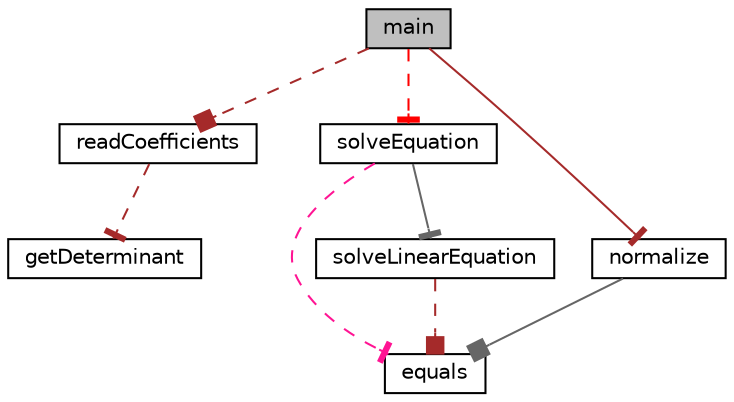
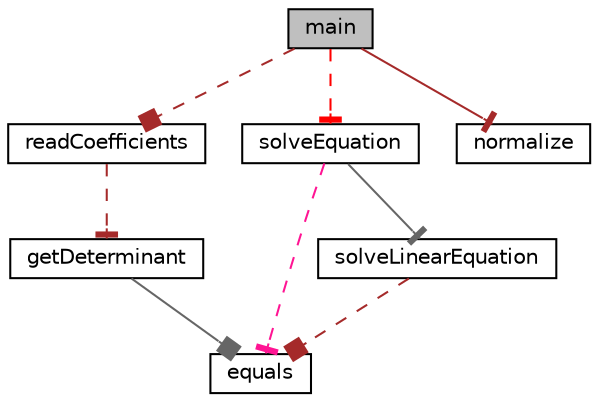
(556, 312) -> (175, 310)
